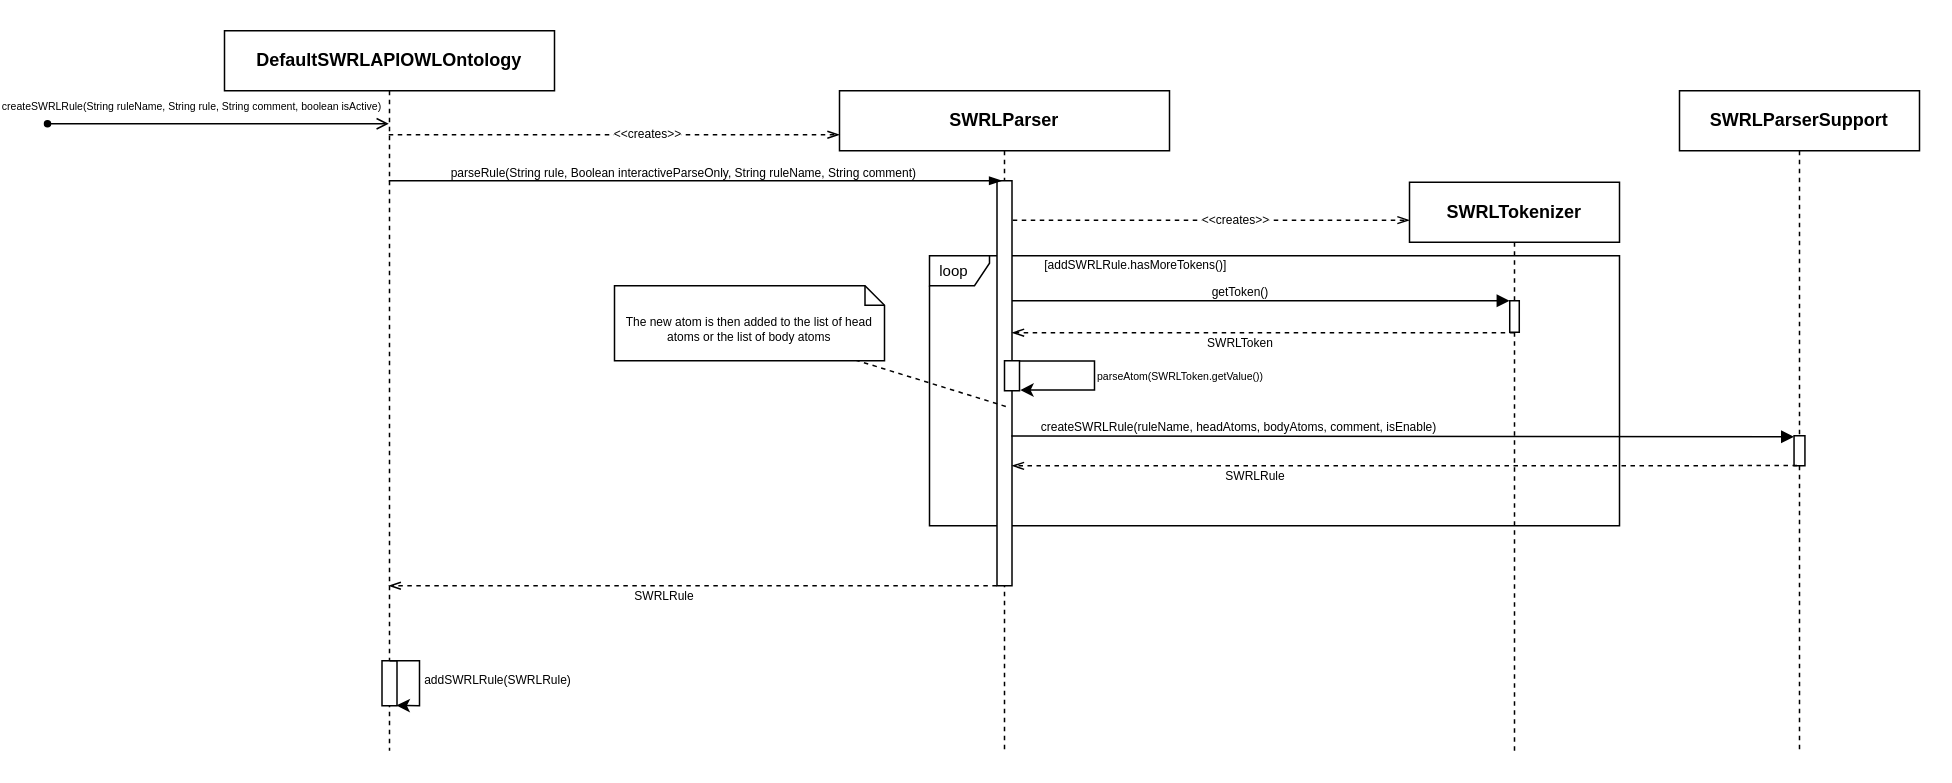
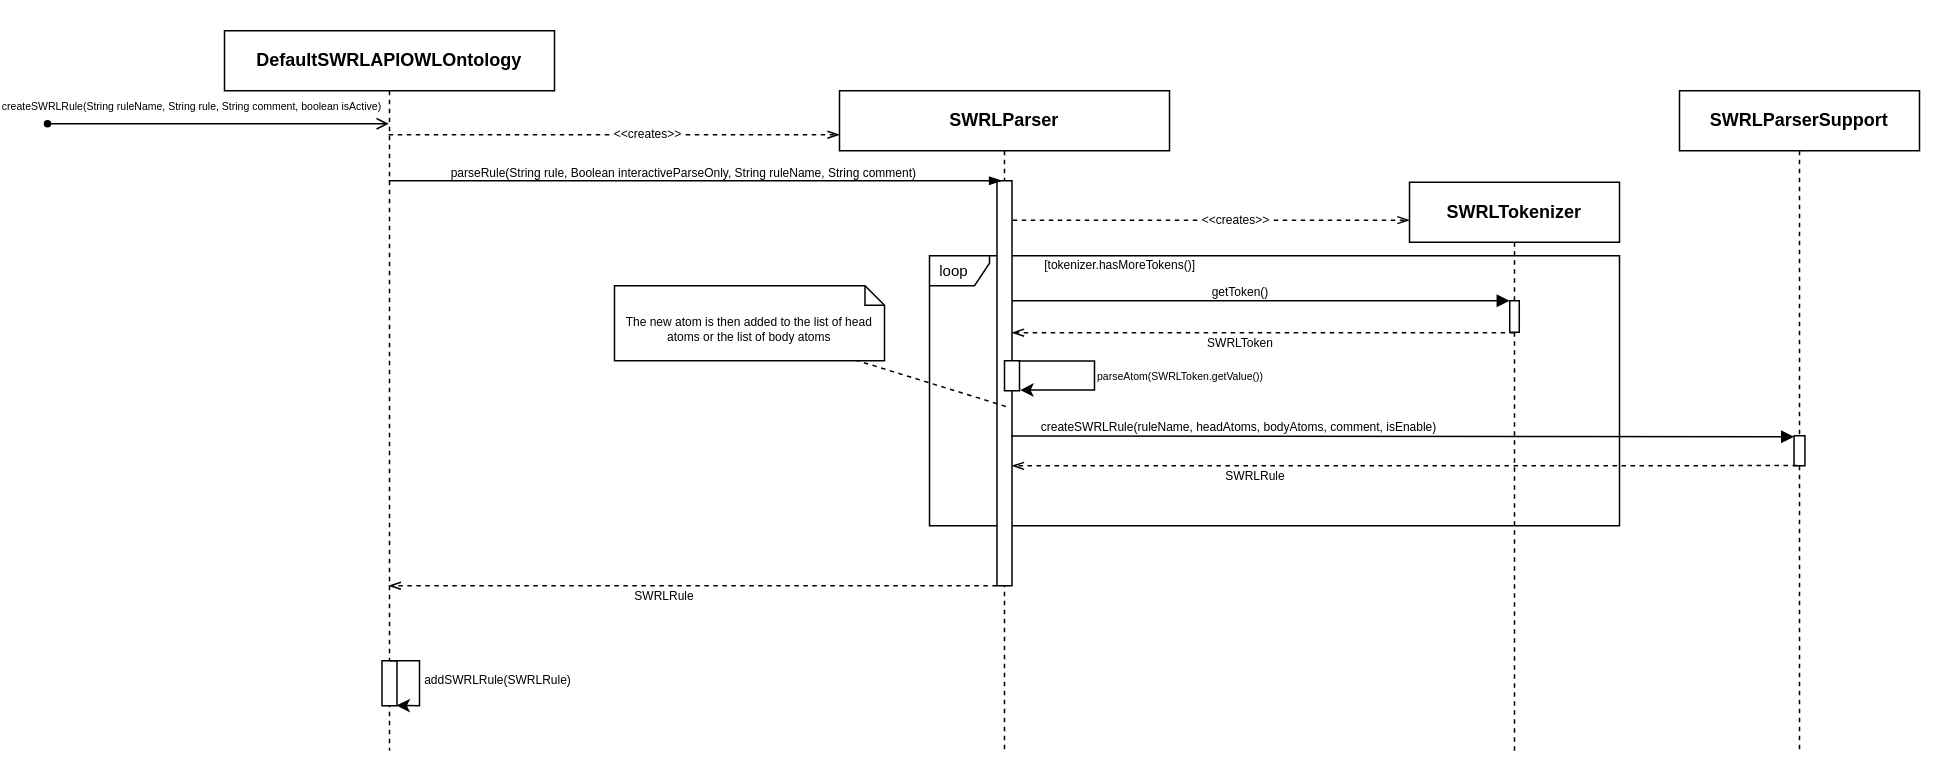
(1163, 263) -> (1154, 263)
